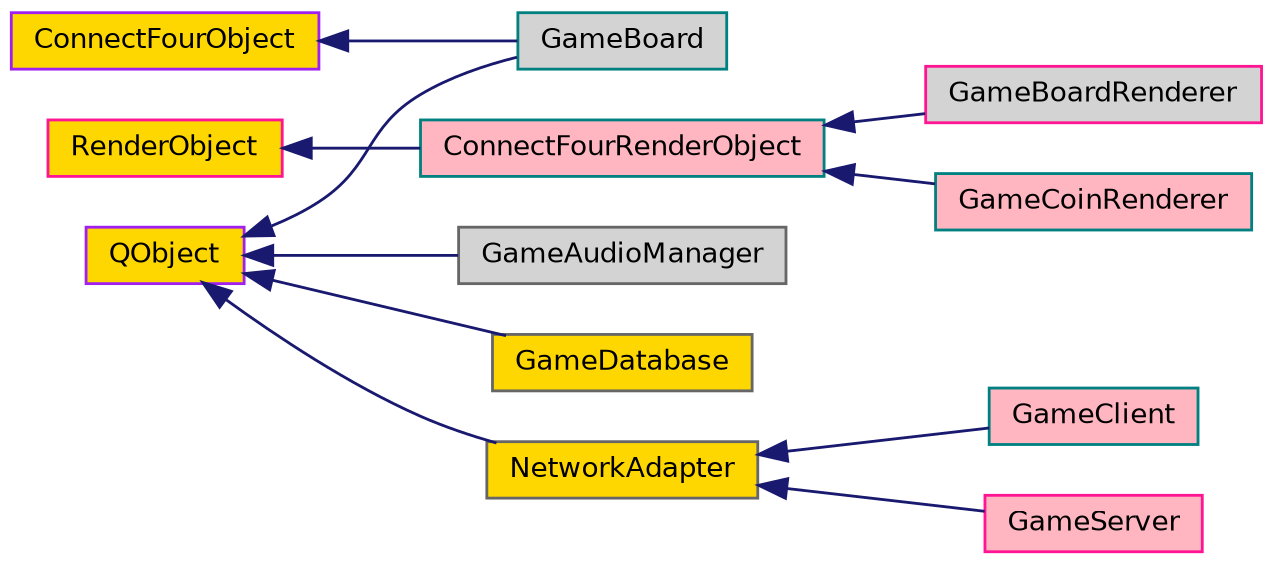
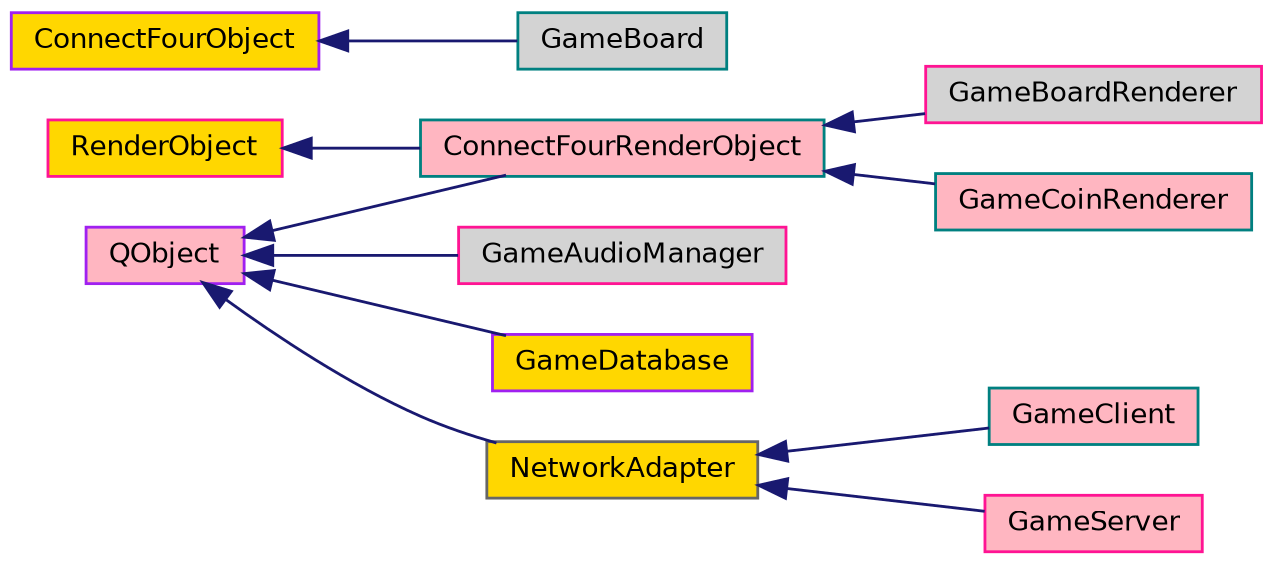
(384, 127) -> (389, 203)
(165, 255) -> (165, 255)
(622, 255) -> (622, 255)
(622, 363) -> (622, 363)
